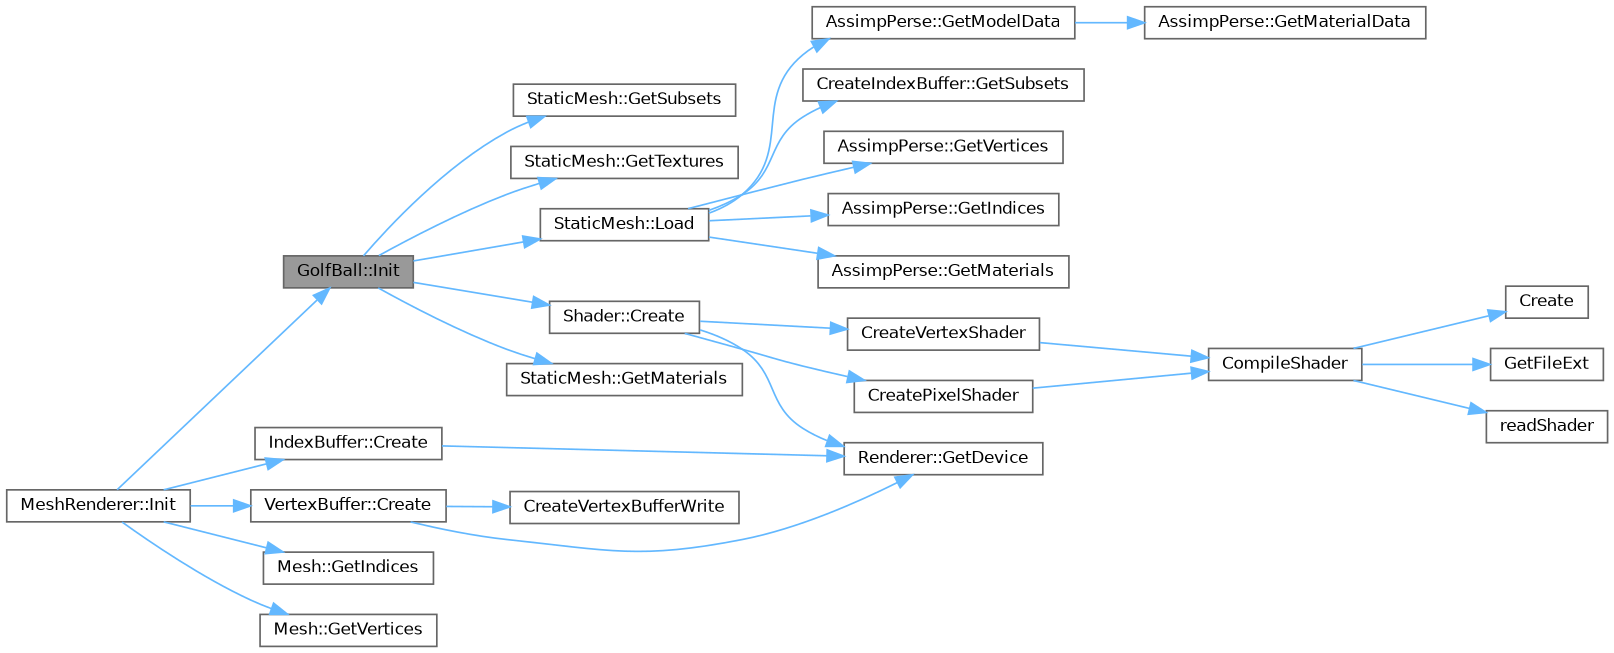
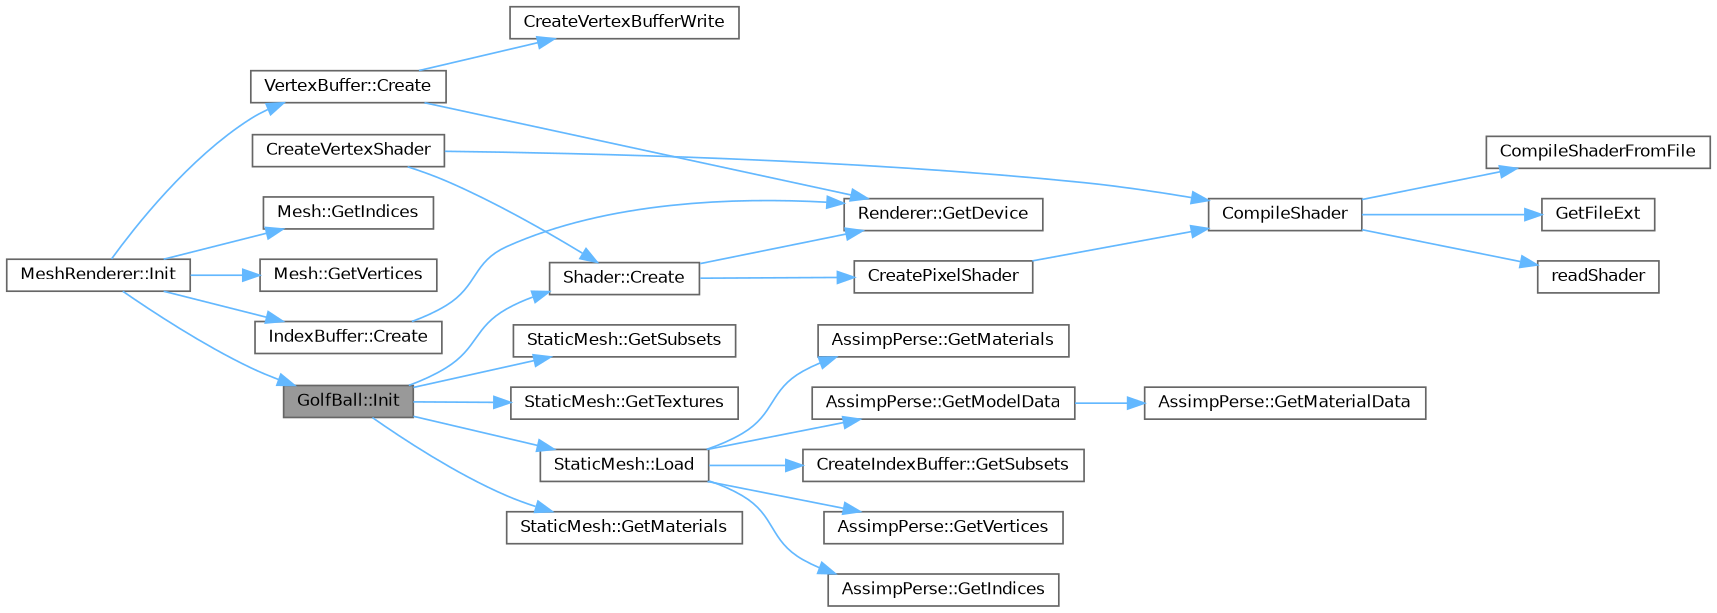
(1547, 302) -> (1598, 152)
(765, 325) -> (497, 205)
